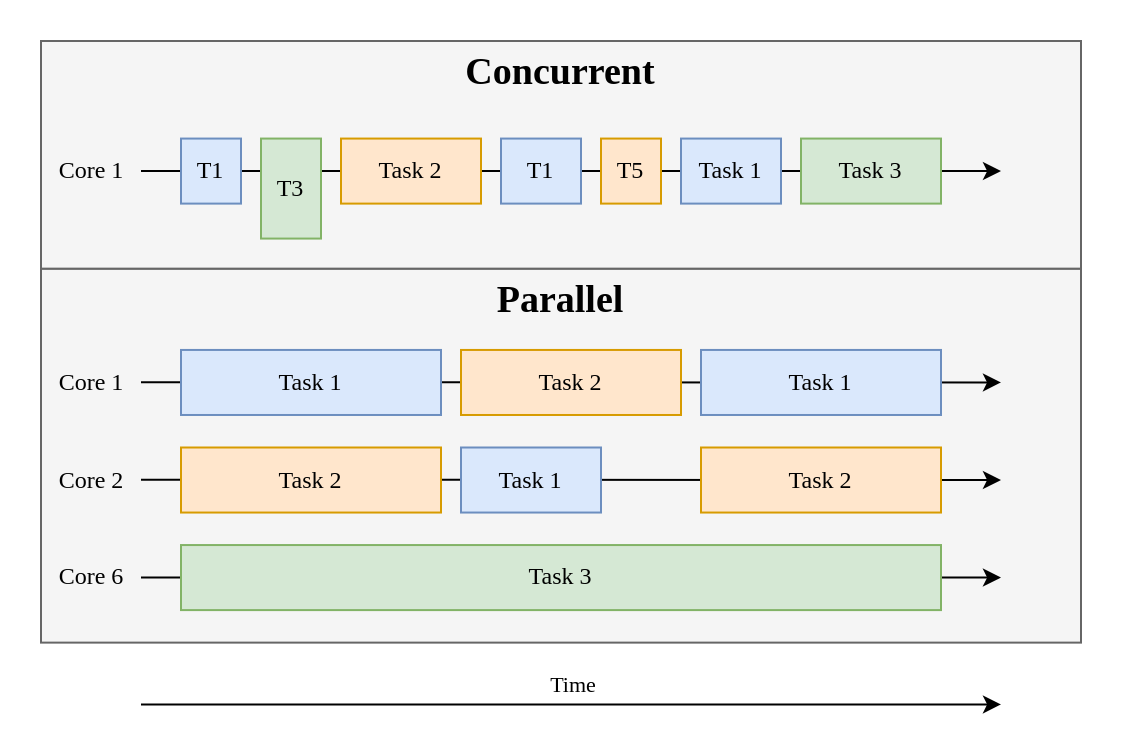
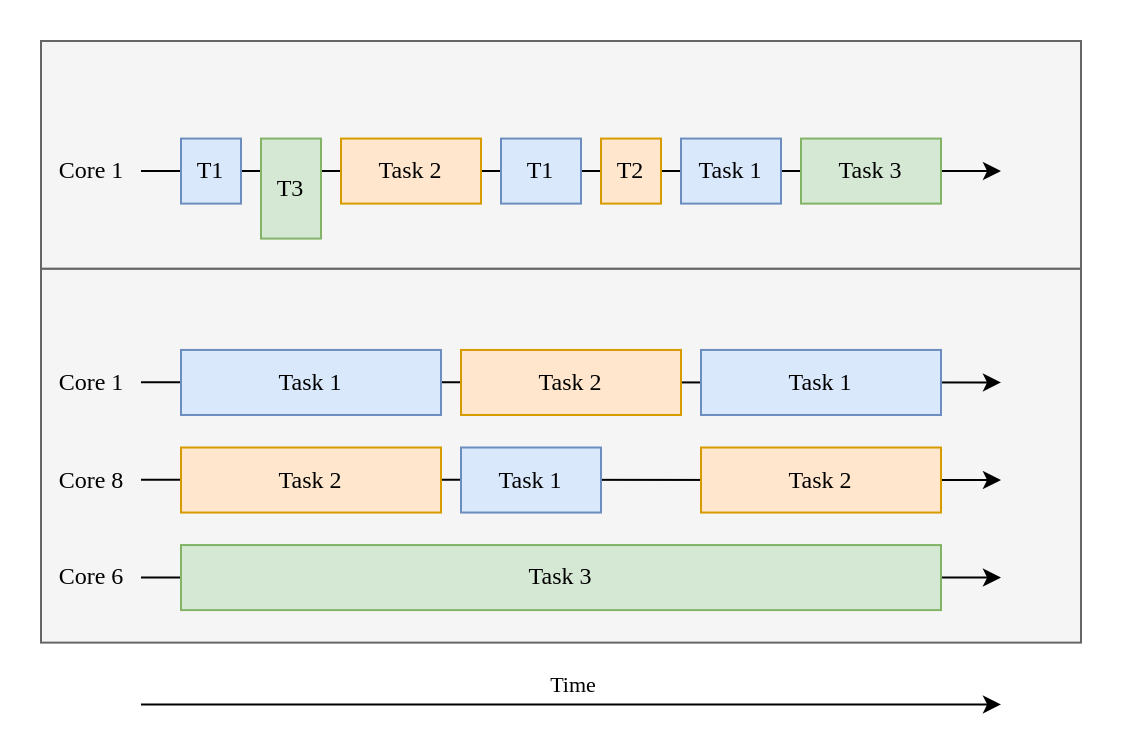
(561, 74) -> none
(631, 171) -> (631, 171)
(561, 301) -> none
(92, 481) -> (92, 481)
